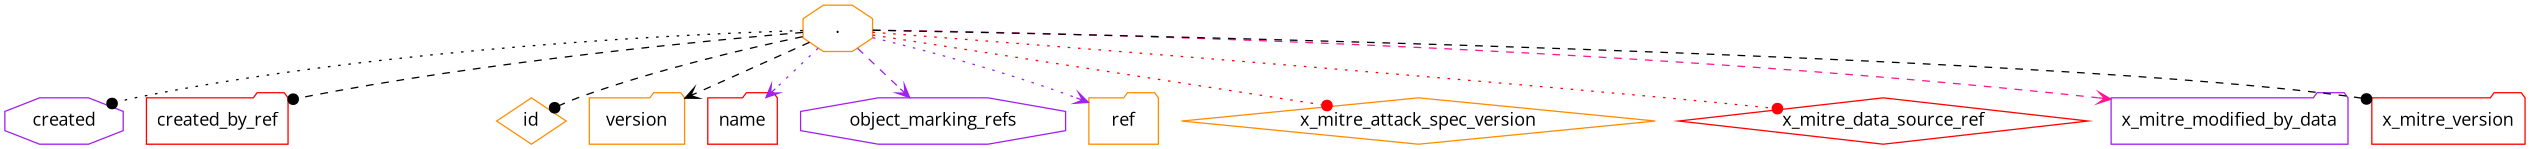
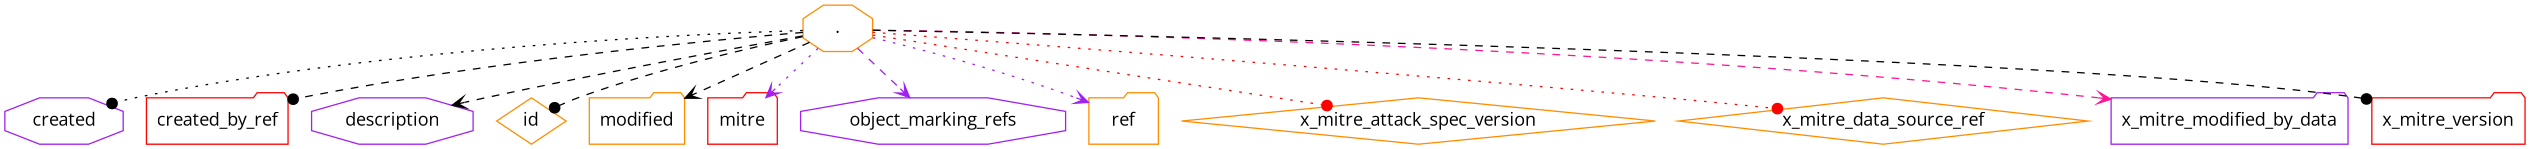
none -> (392, 121)
(637, 121) -> (637, 121)
(743, 121) -> (743, 121)
(1883, 121) -> (1883, 121)
